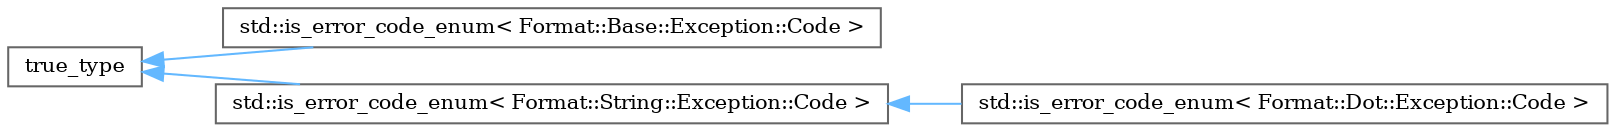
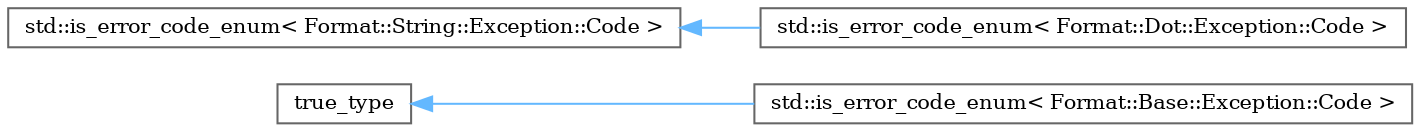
(232, 79) -> none
